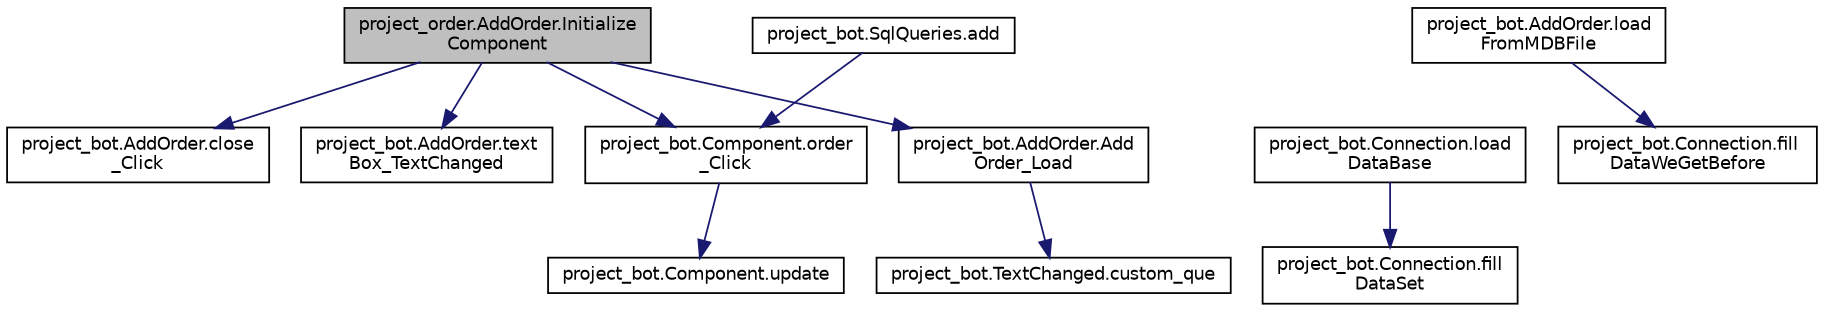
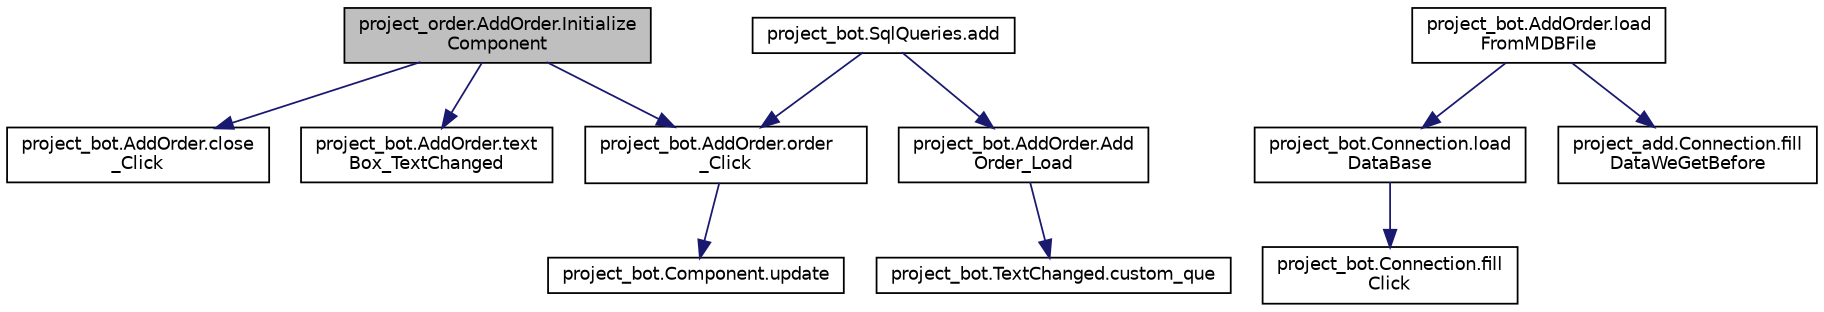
none -> (1472, 90)
(752, 93) -> (941, 85)
(726, 155) -> (726, 155)
(1688, 155) -> (1688, 155)
(1390, 275) -> (1390, 275)
